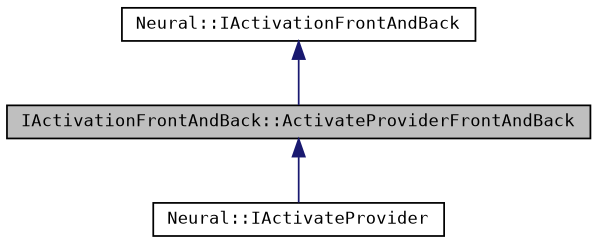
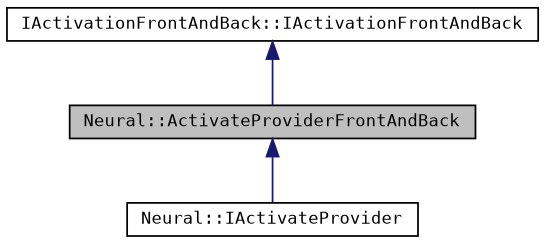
(299, 24) -> (273, 24)
(299, 122) -> (273, 122)
